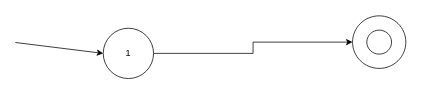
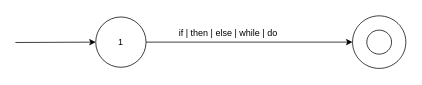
none -> (227, 33)
(128, 53) -> (121, 42)
